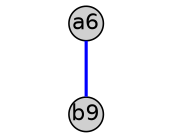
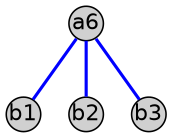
none -> (24, 114)
(86, 114) -> (86, 114)
none -> (149, 114)
